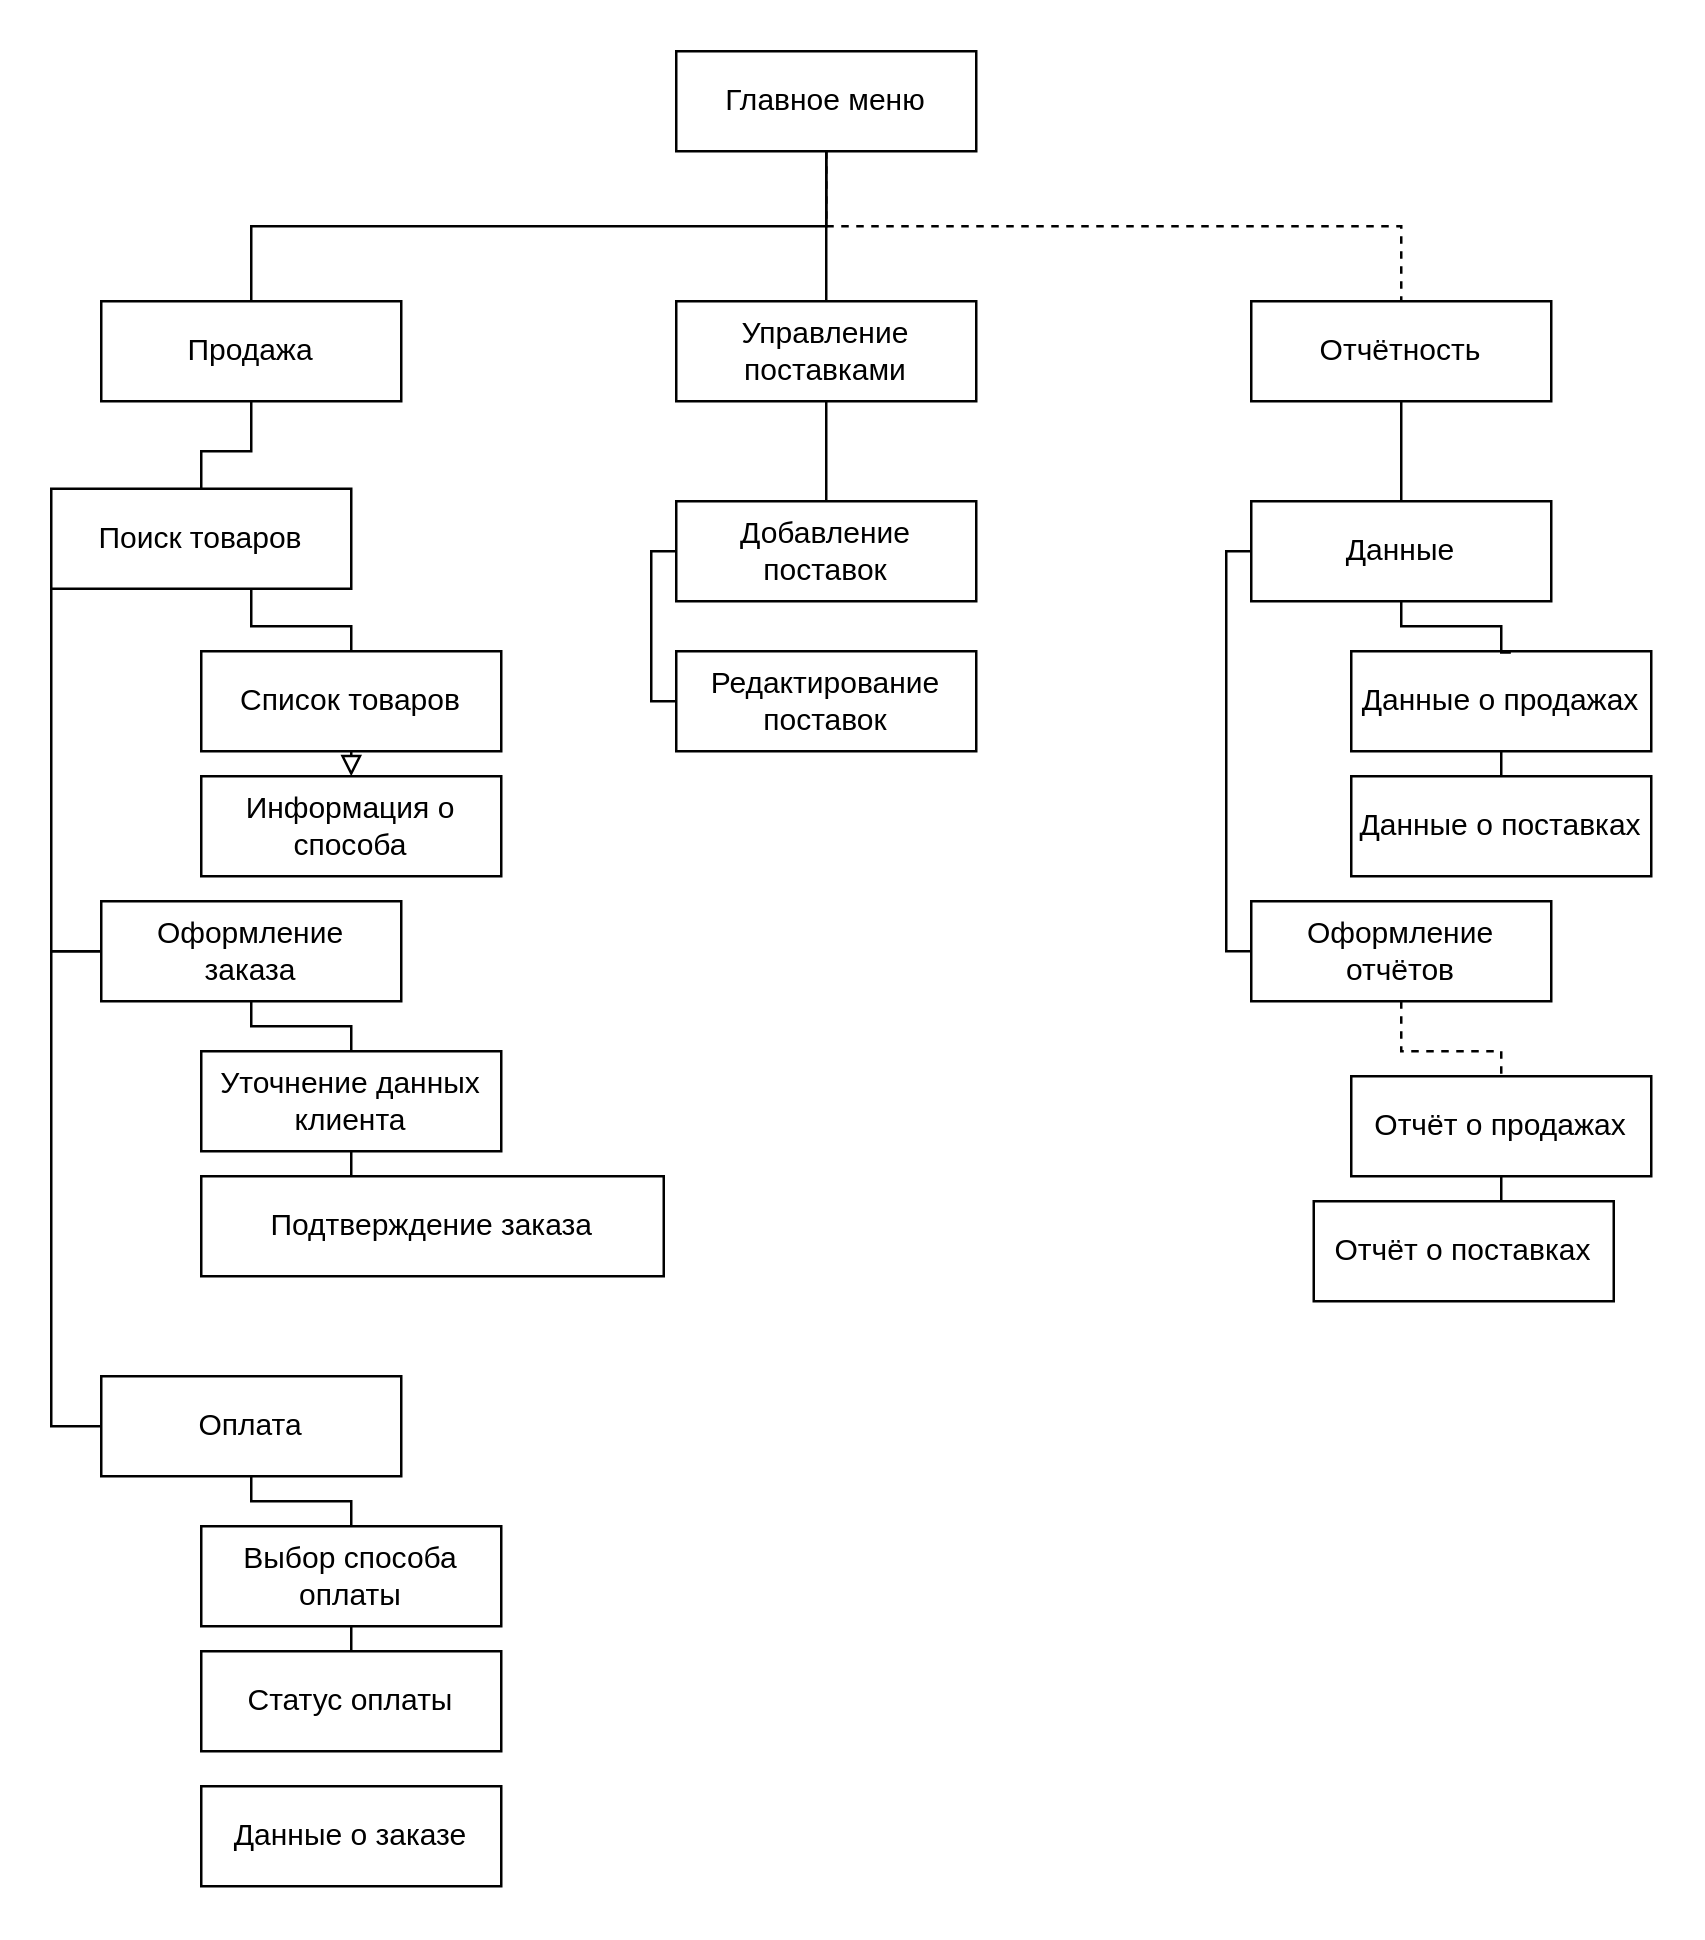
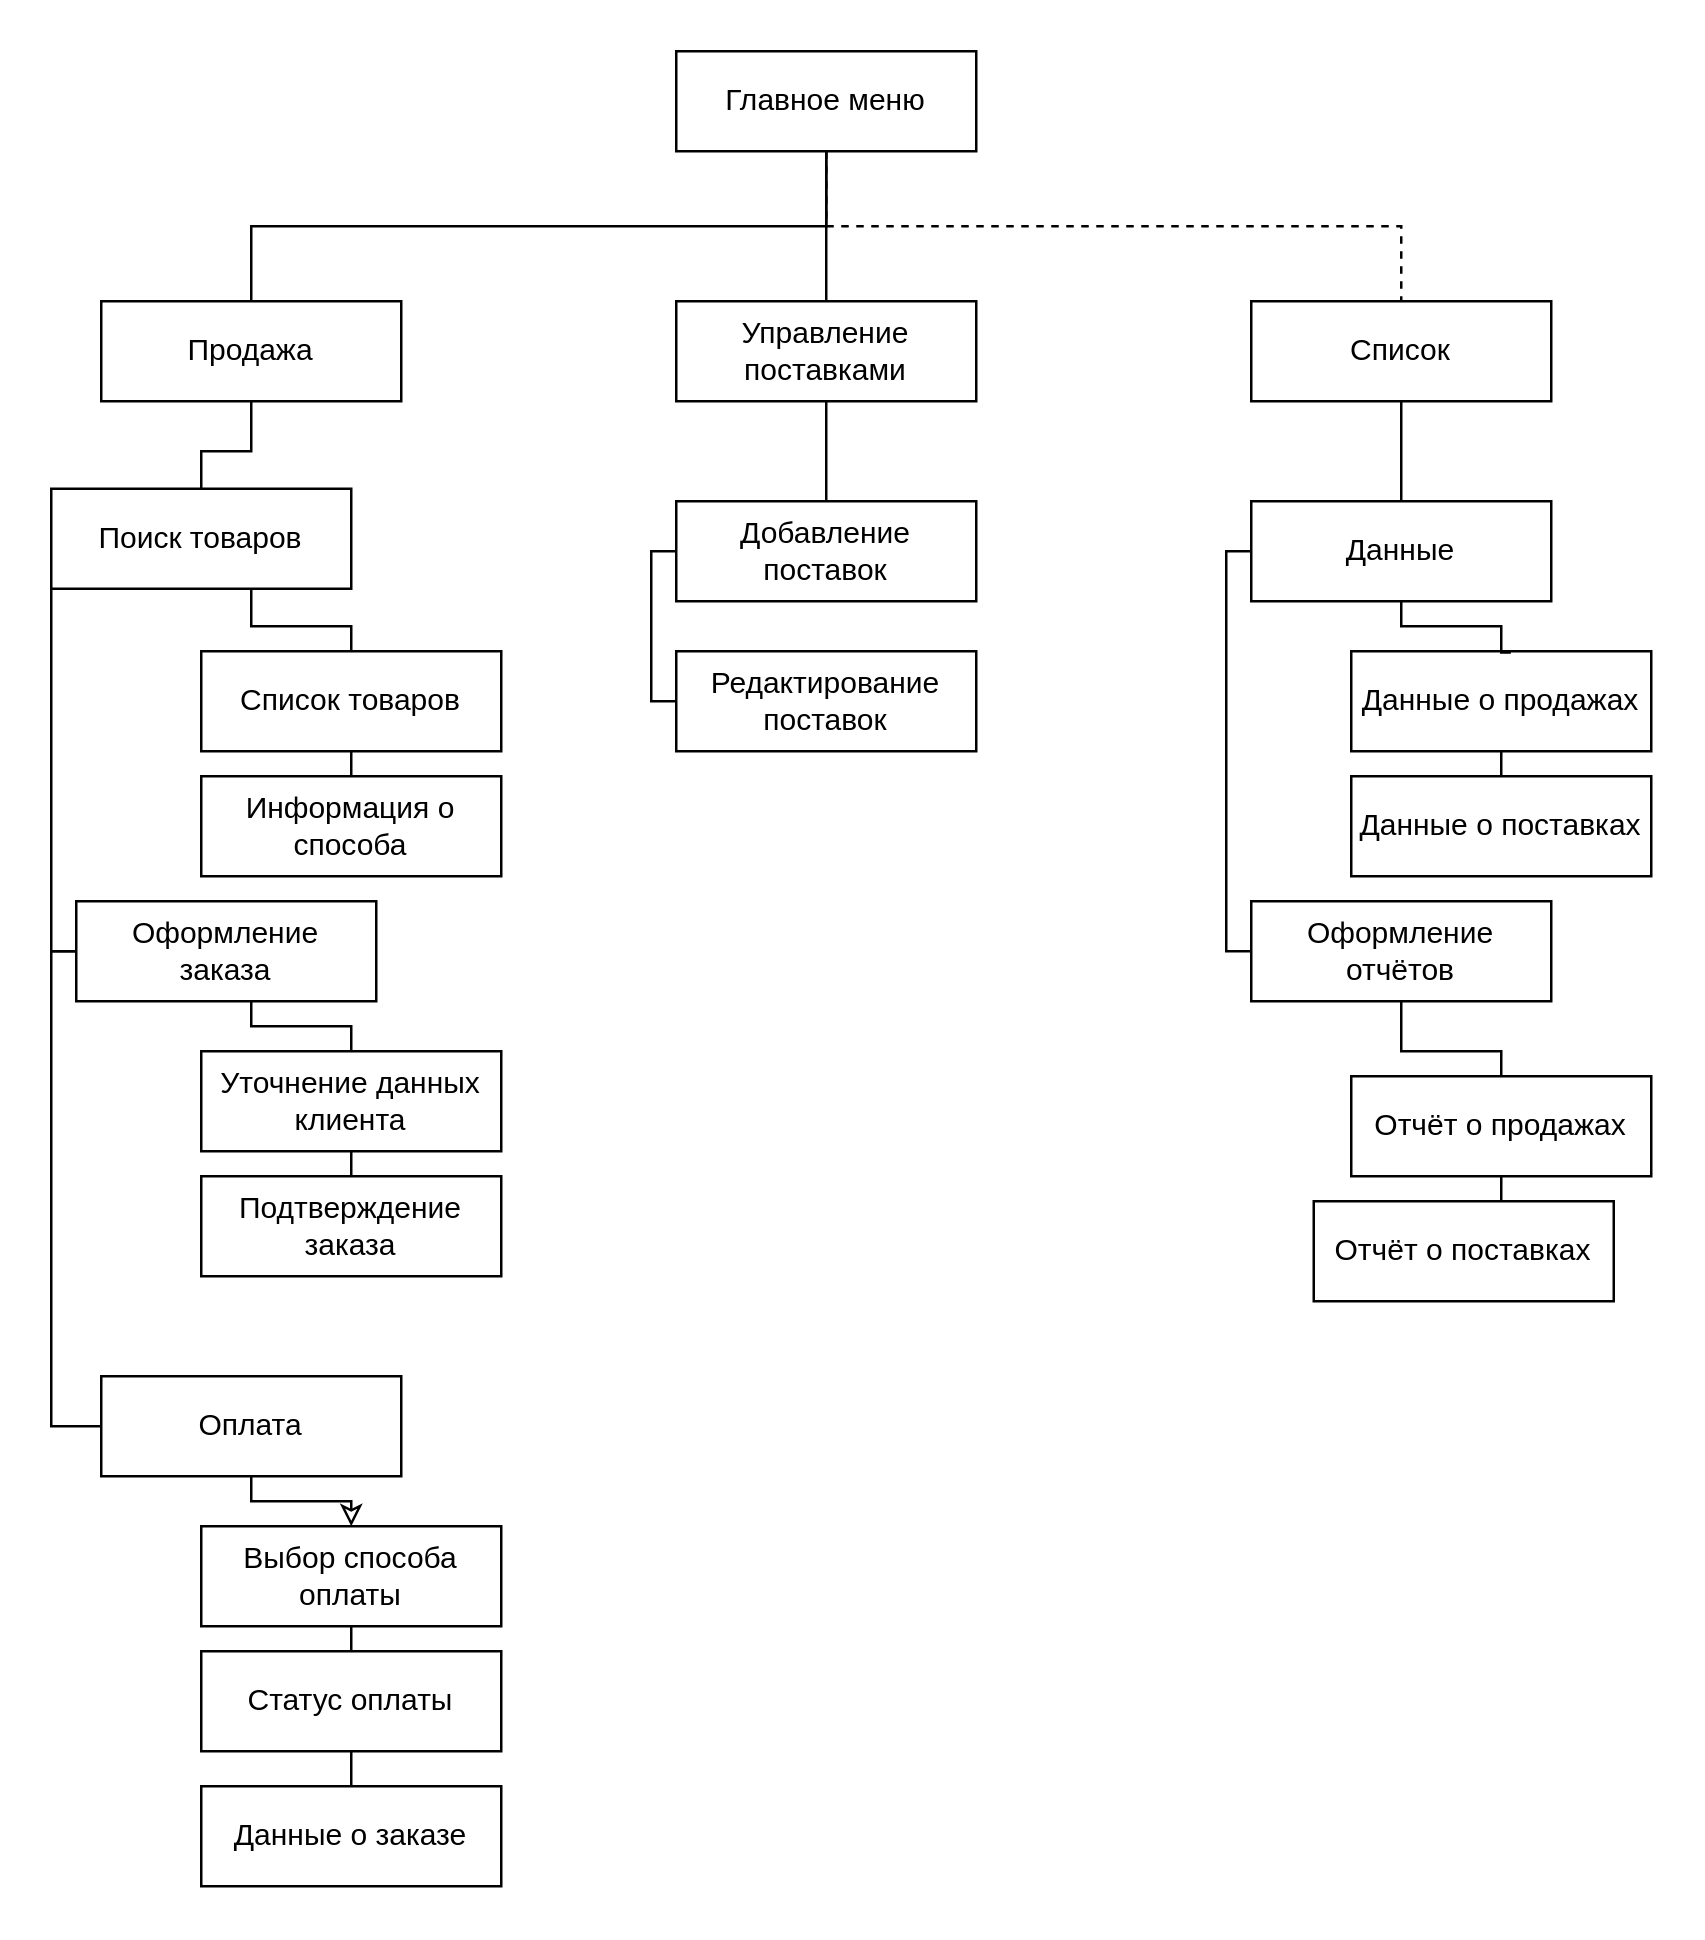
(1401, 351) -> (1401, 351)
(351, 755) -> (351, 763)
(251, 951) -> (226, 951)
(1441, 1051) -> (1441, 1051)
(433, 1226) -> (351, 1226)
(351, 1515) -> (351, 1508)
none -> (351, 1768)
